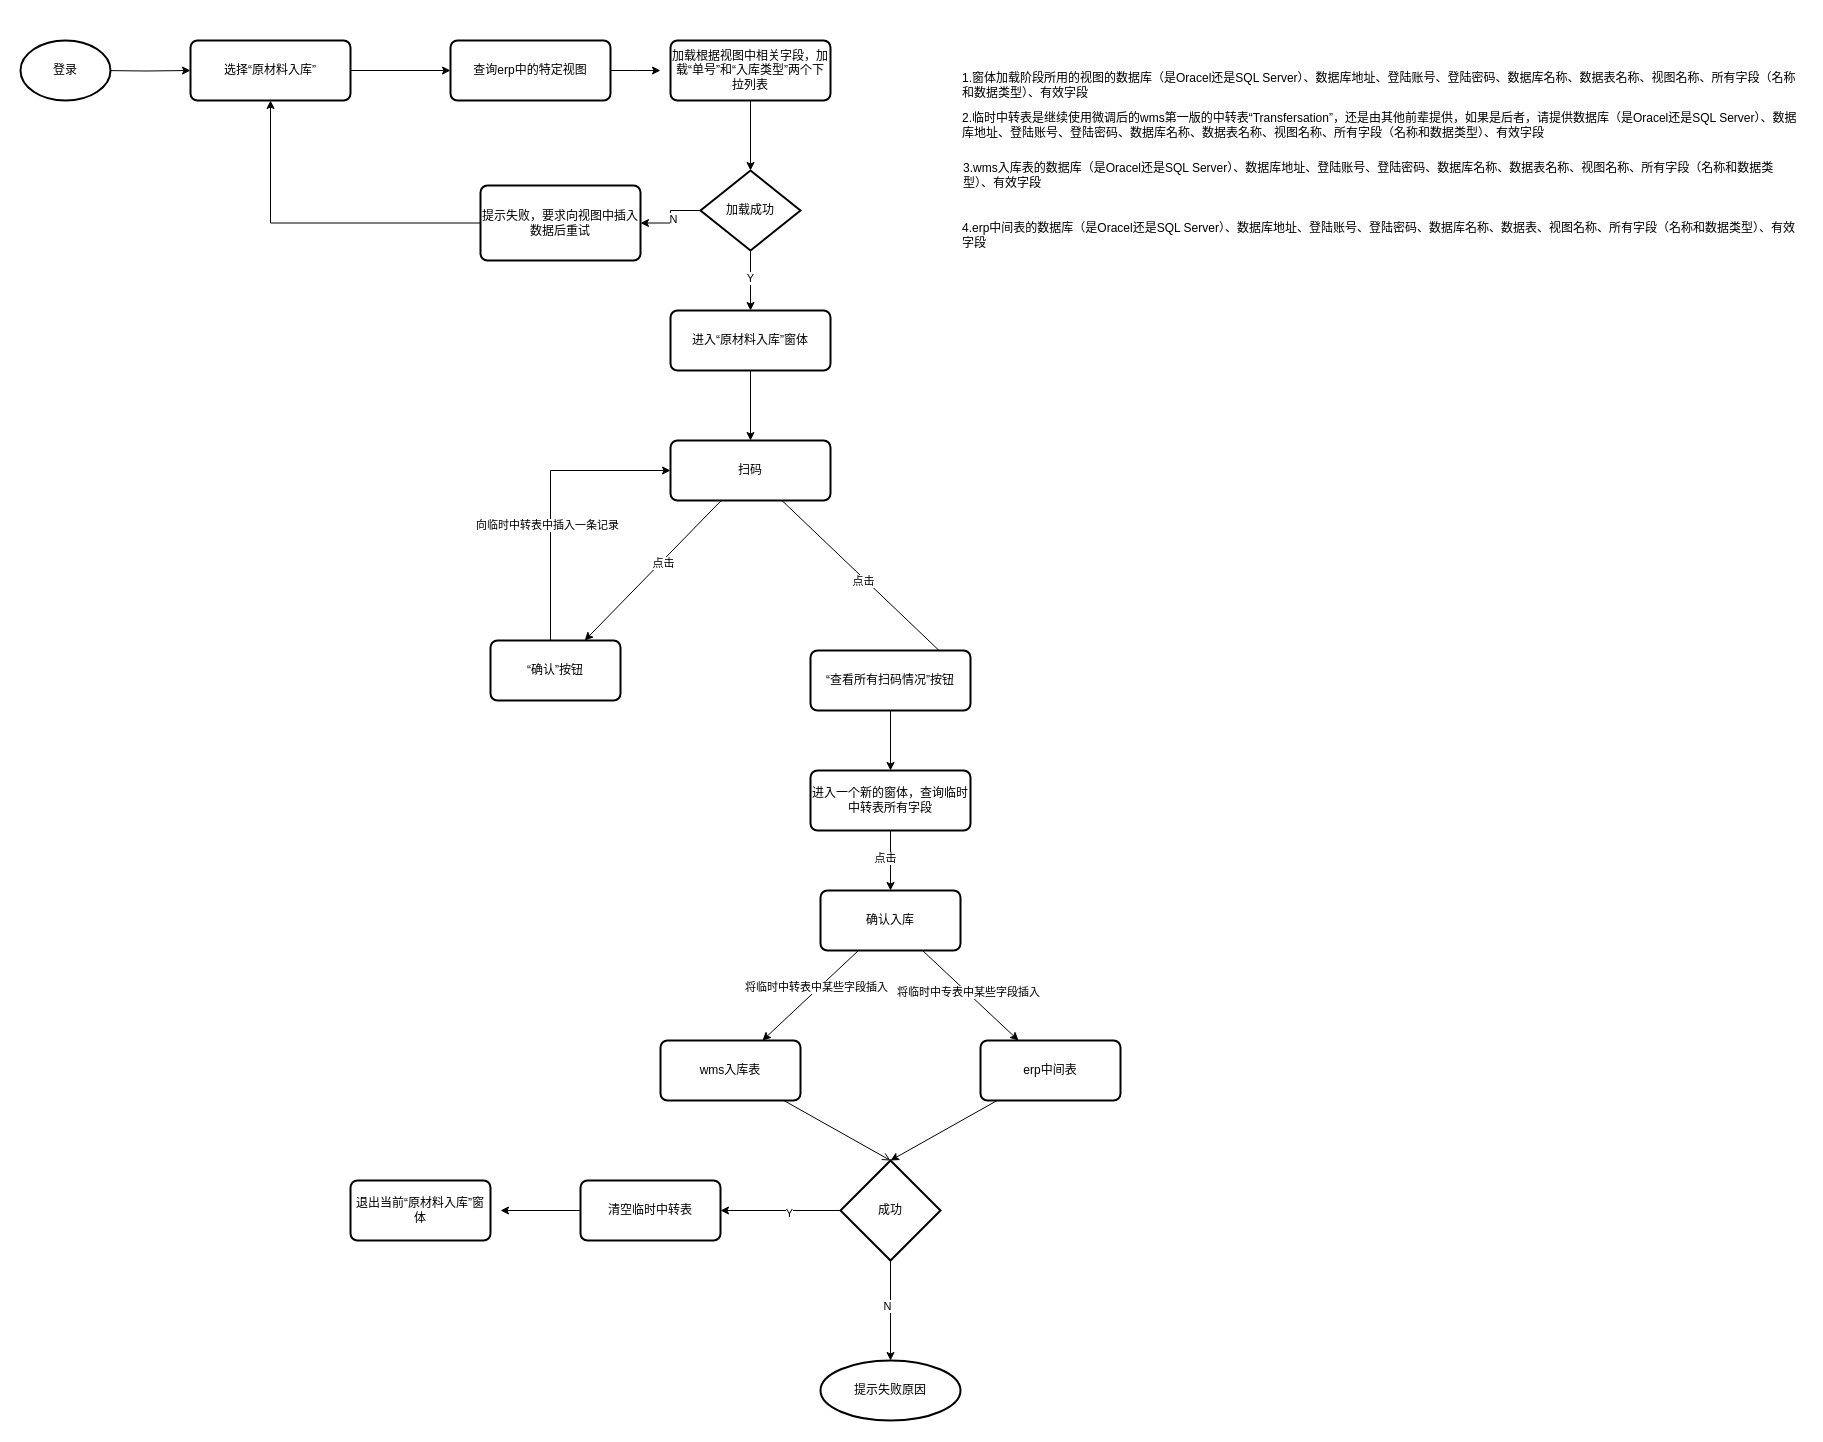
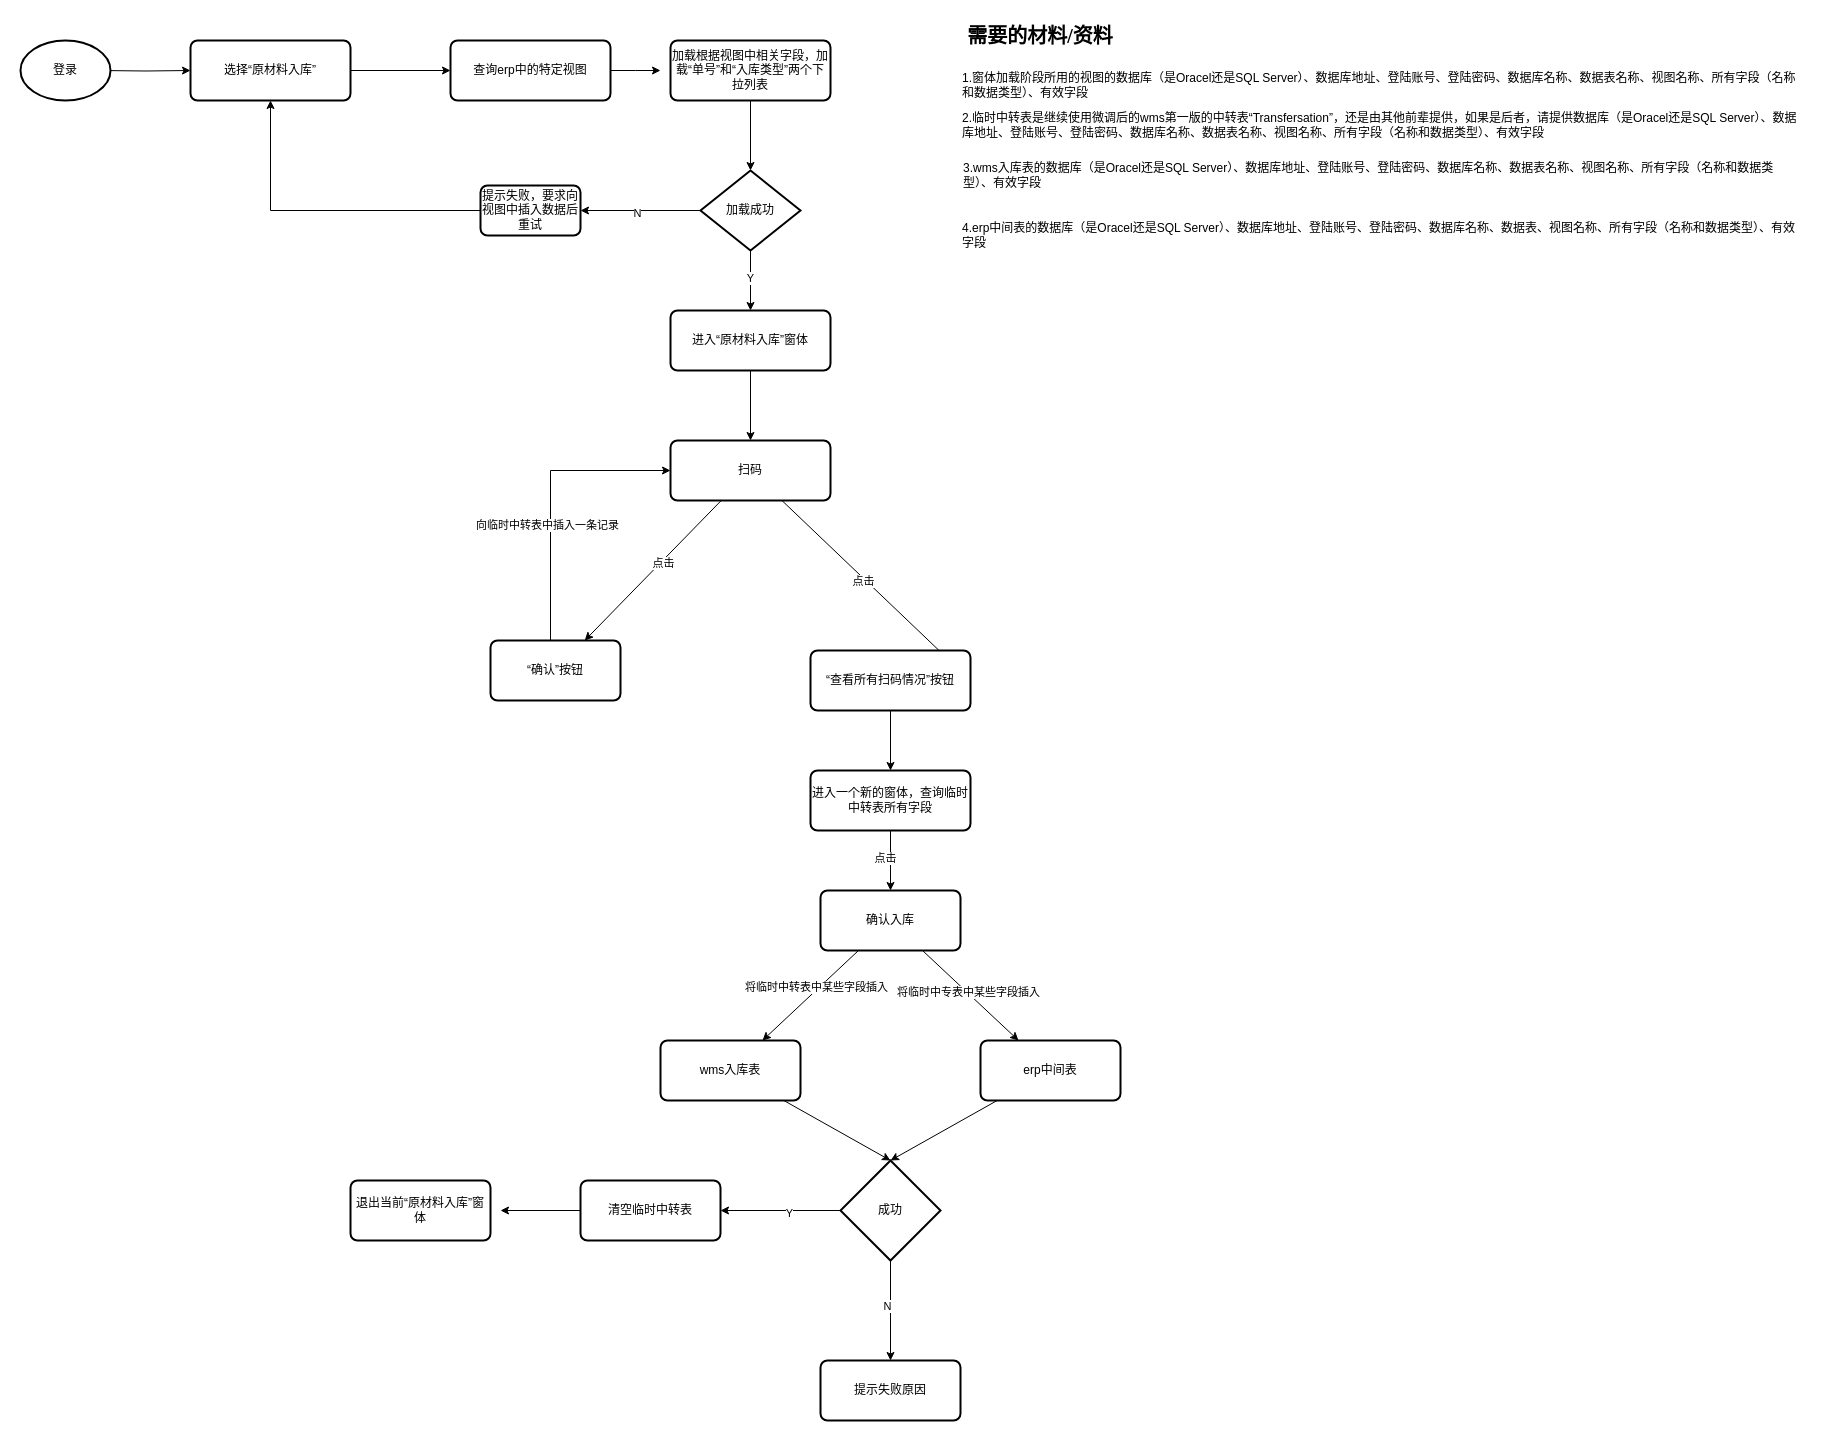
none -> (1041, 36)
(561, 223) -> (531, 211)
(885, 1157) -> (883, 1156)
(891, 1391) -> (891, 1391)
